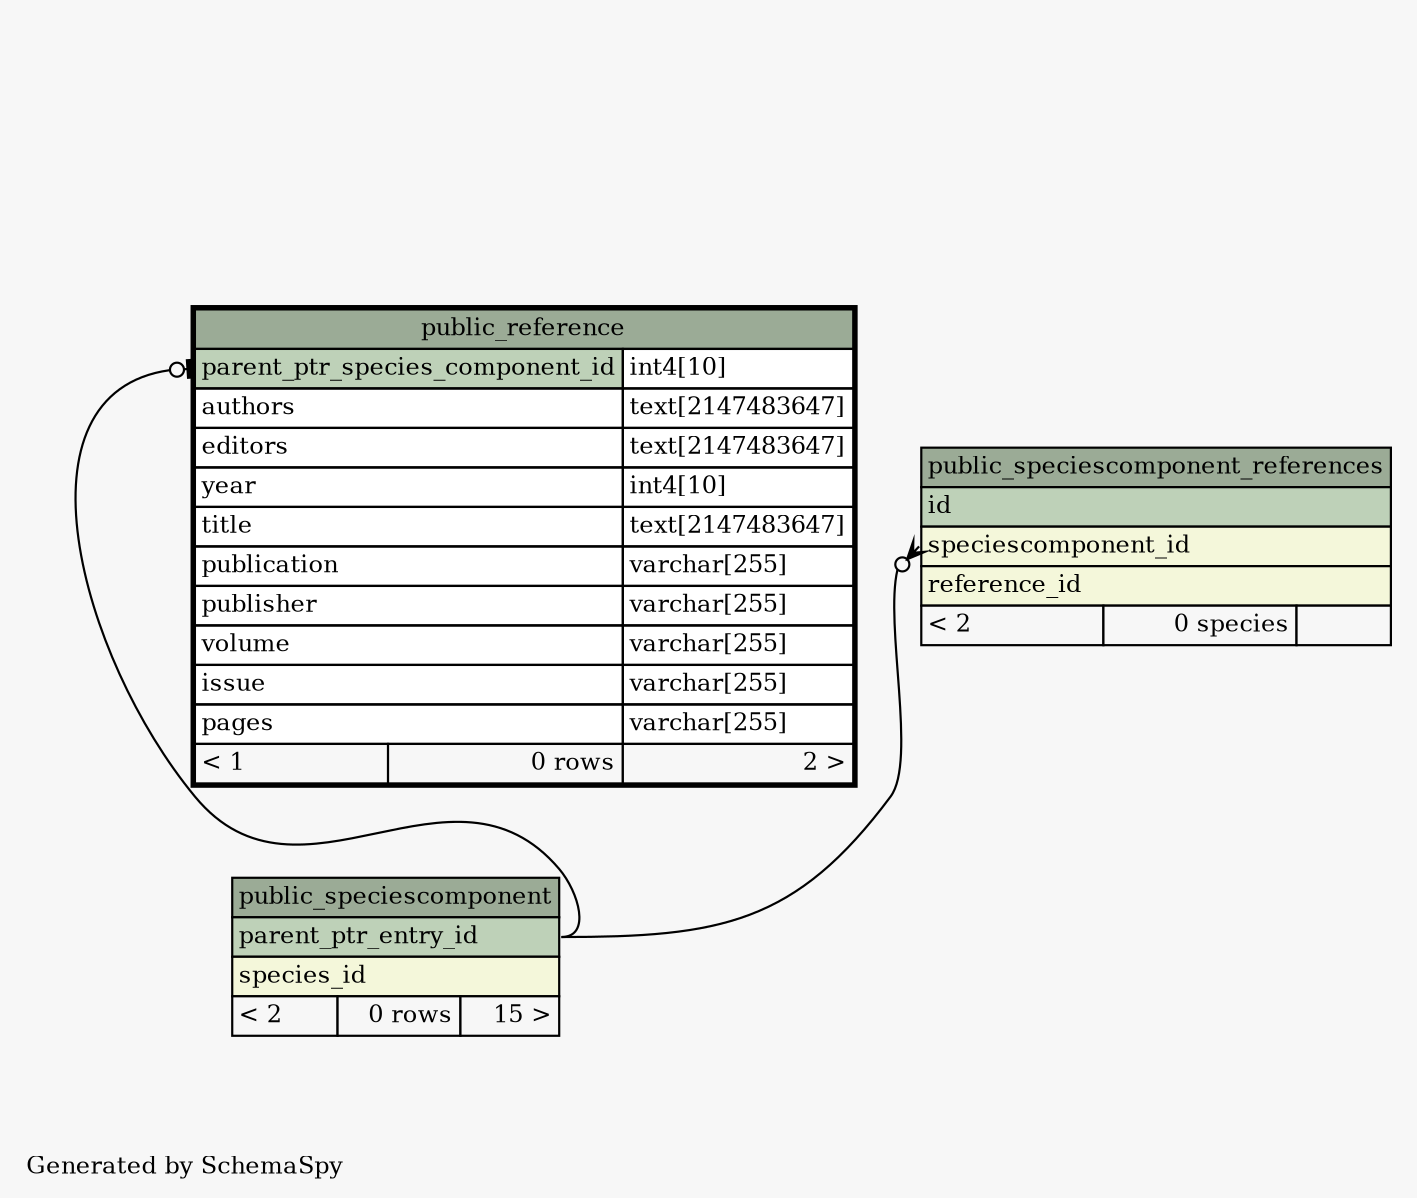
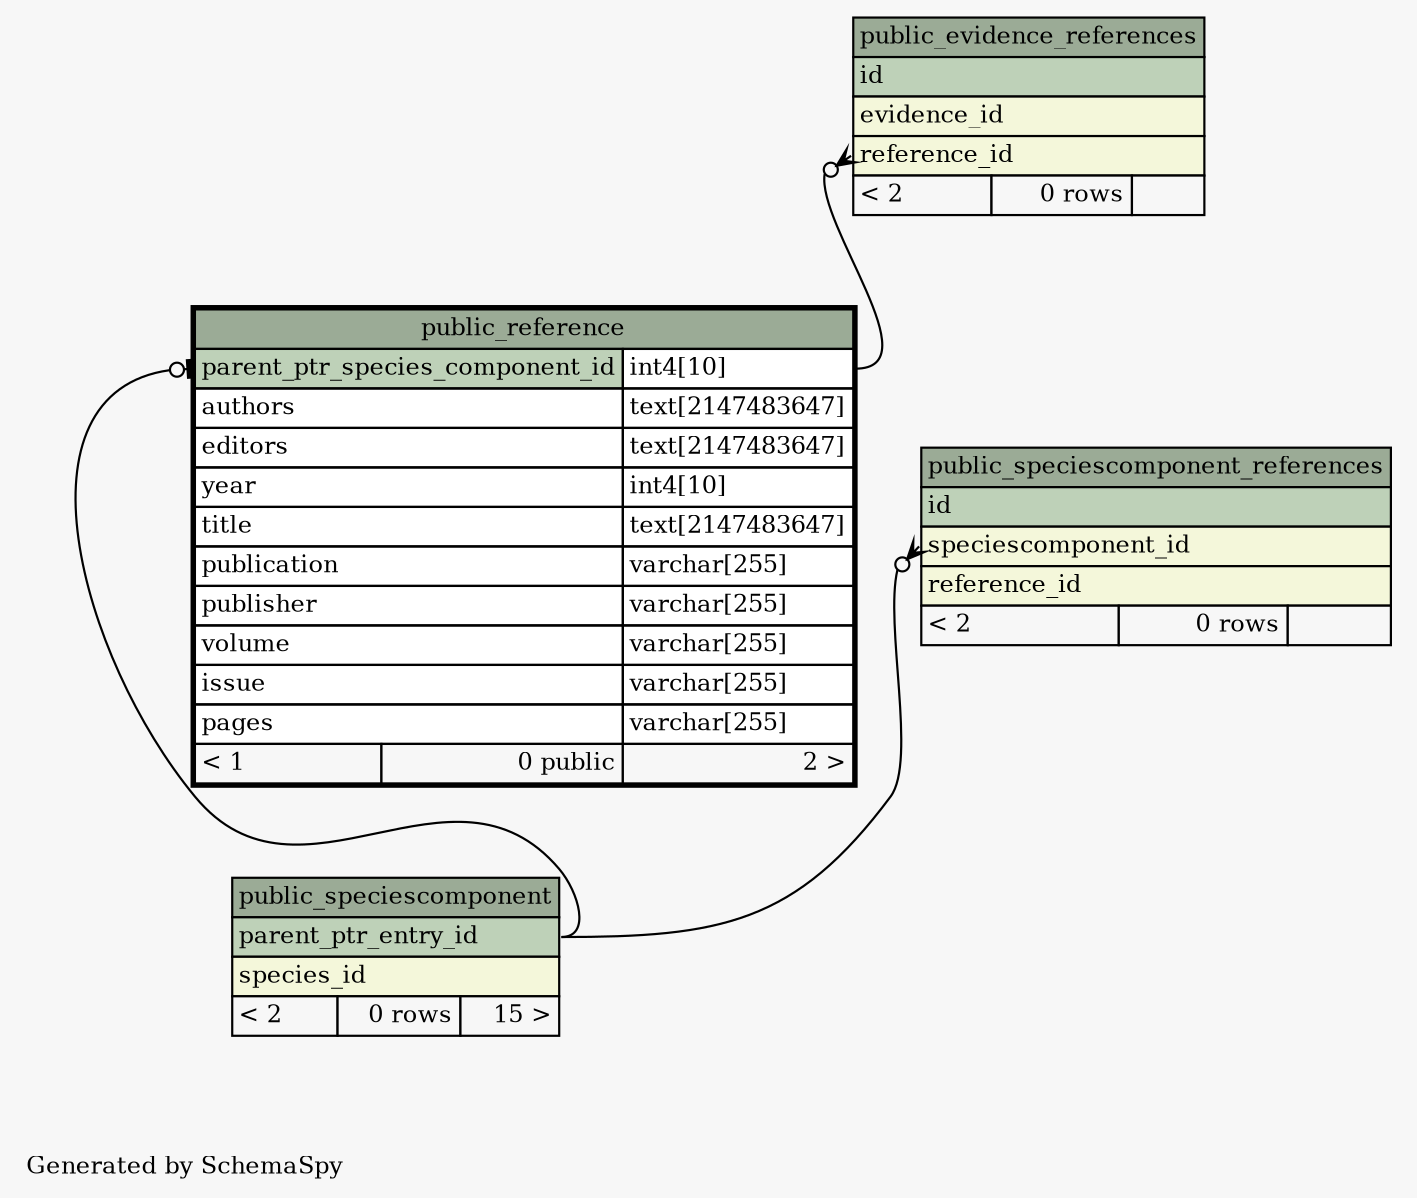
none -> (1029, 116)
(1232, 624) -> (1238, 624)
(573, 763) -> (567, 763)
